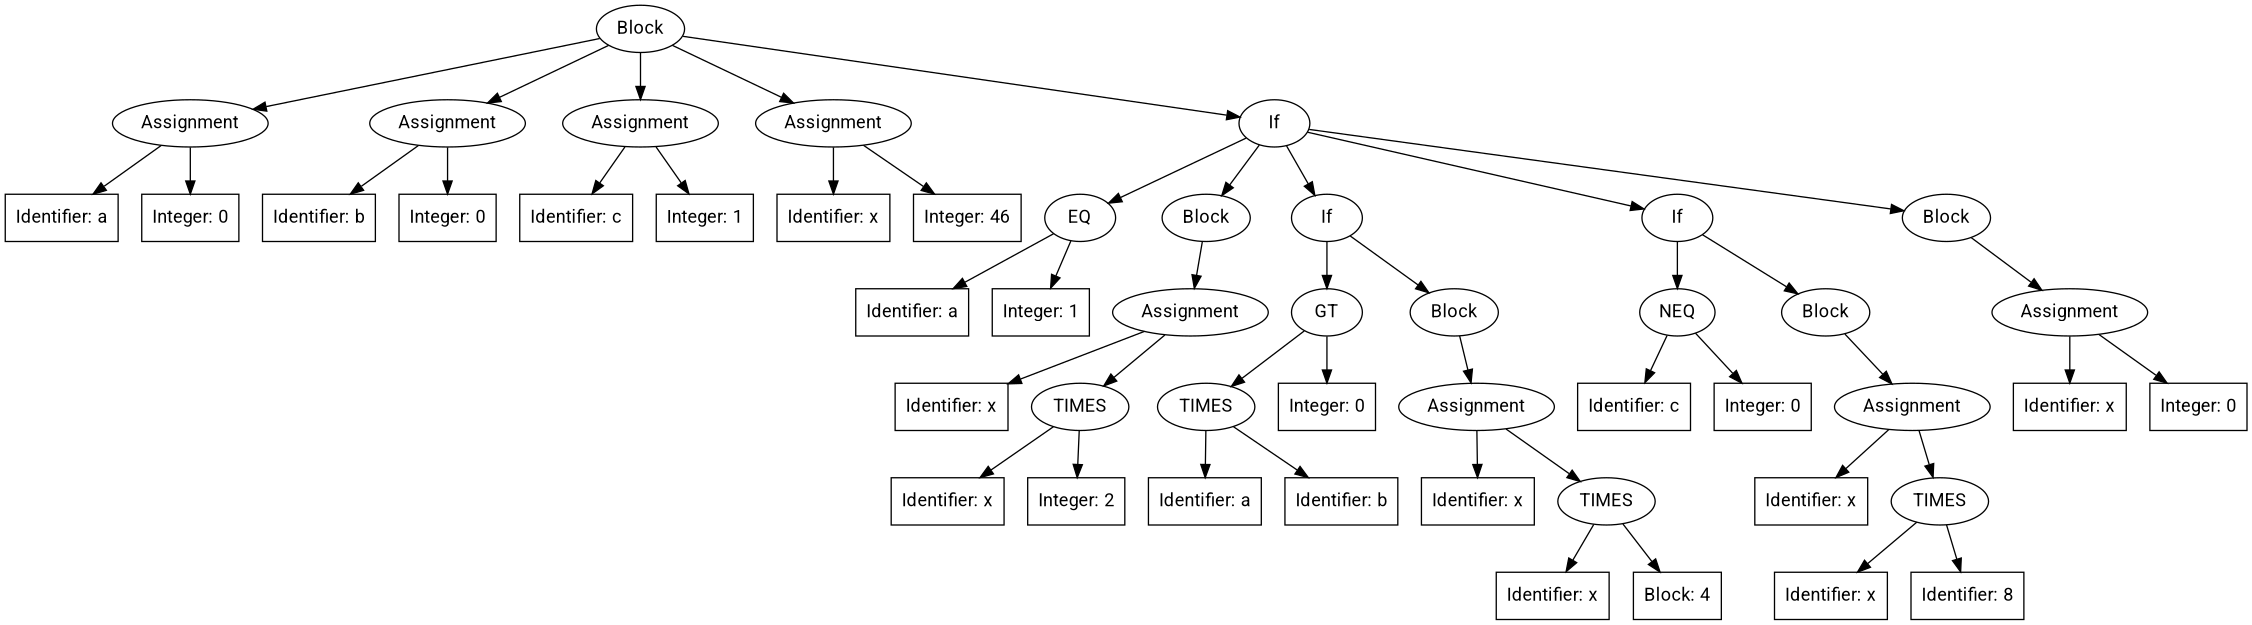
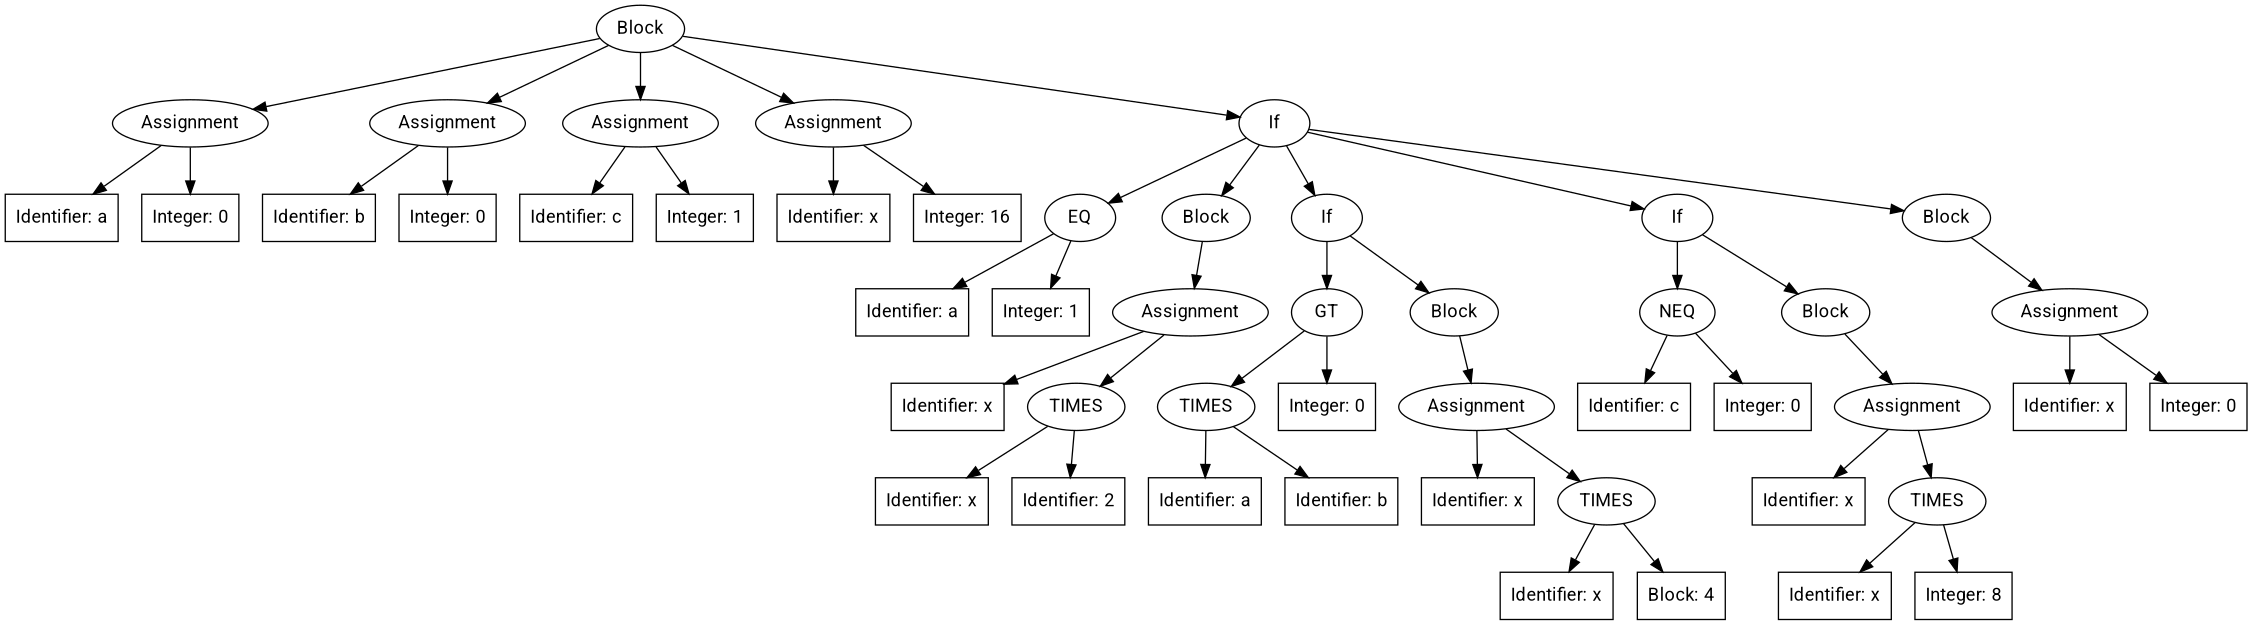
(967, 218) -> (967, 218)
(1076, 501) -> (1068, 501)
(1967, 596) -> (1964, 596)
